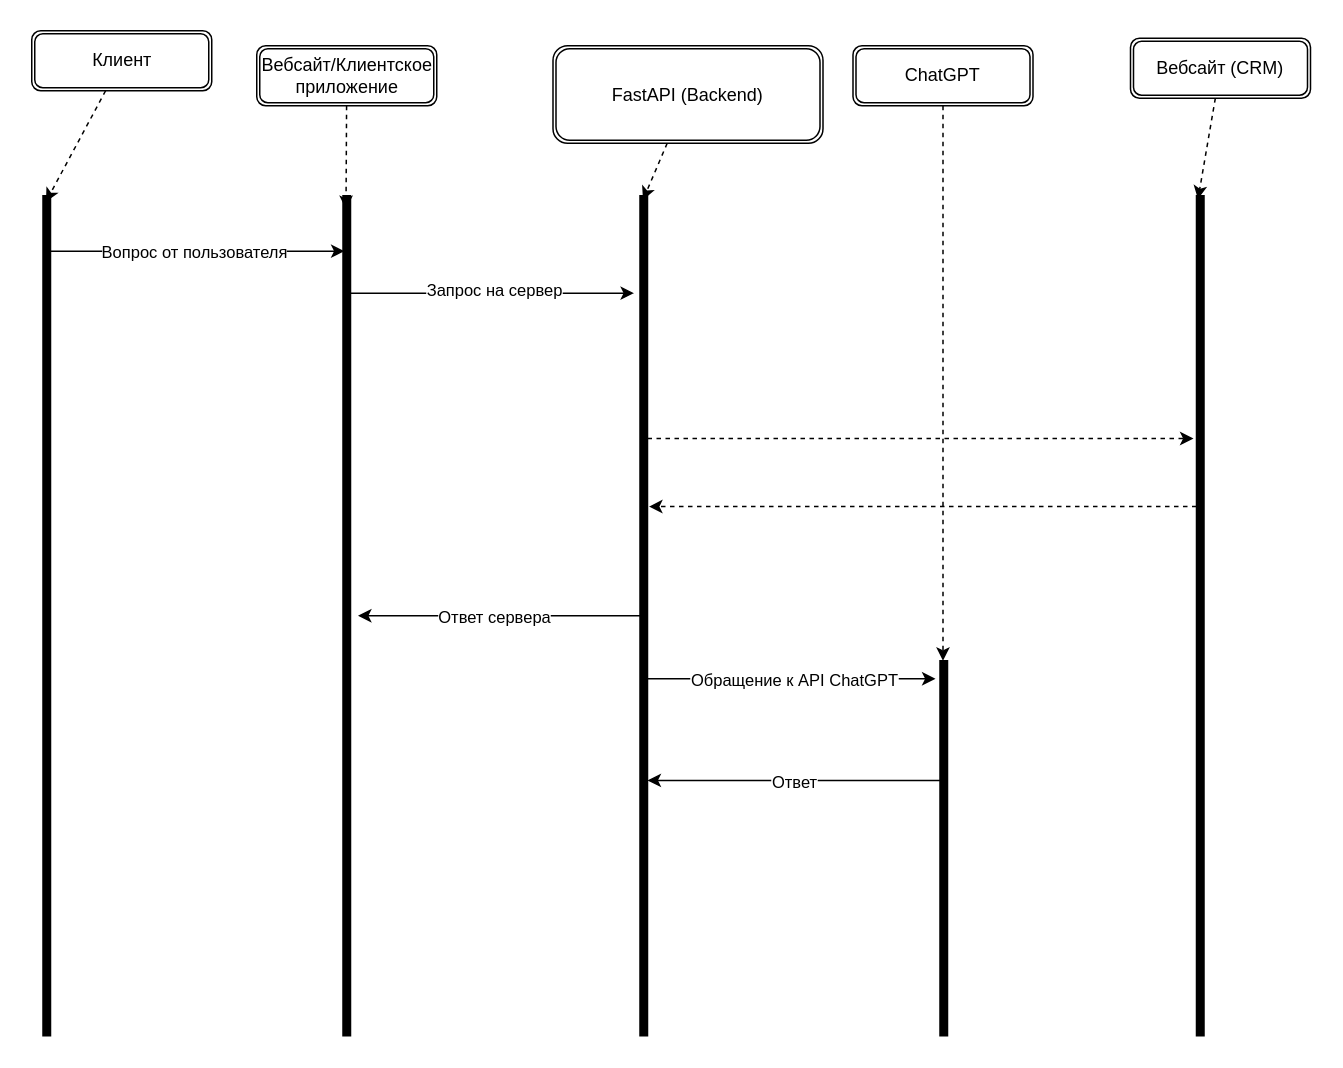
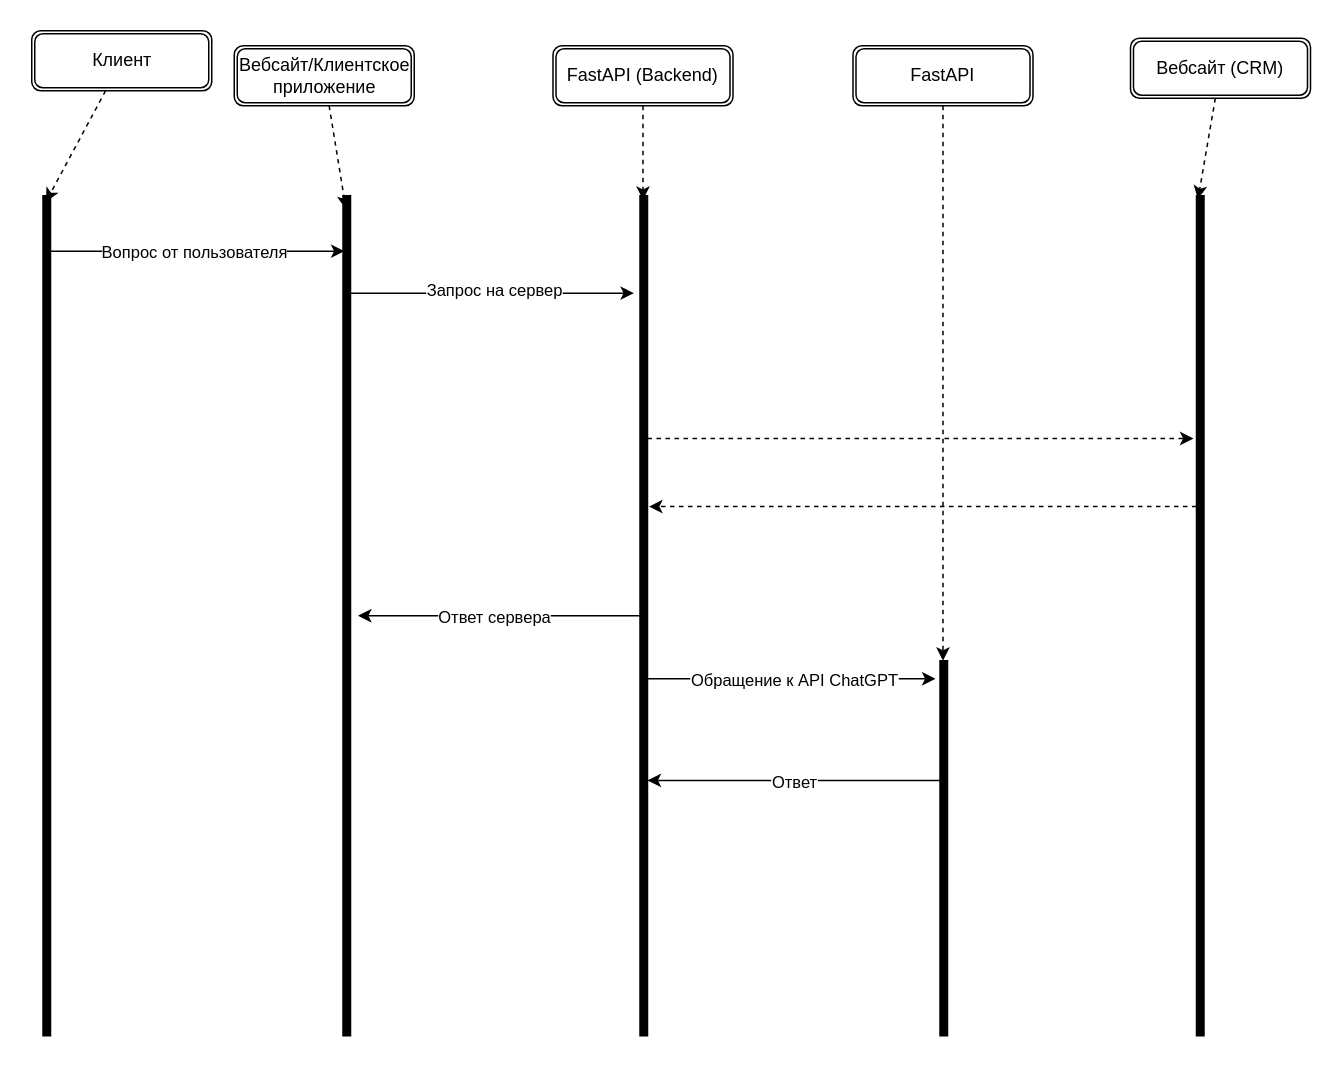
(347, 76) -> (324, 76)
(943, 76) -> (943, 76)
(688, 95) -> (643, 76)
